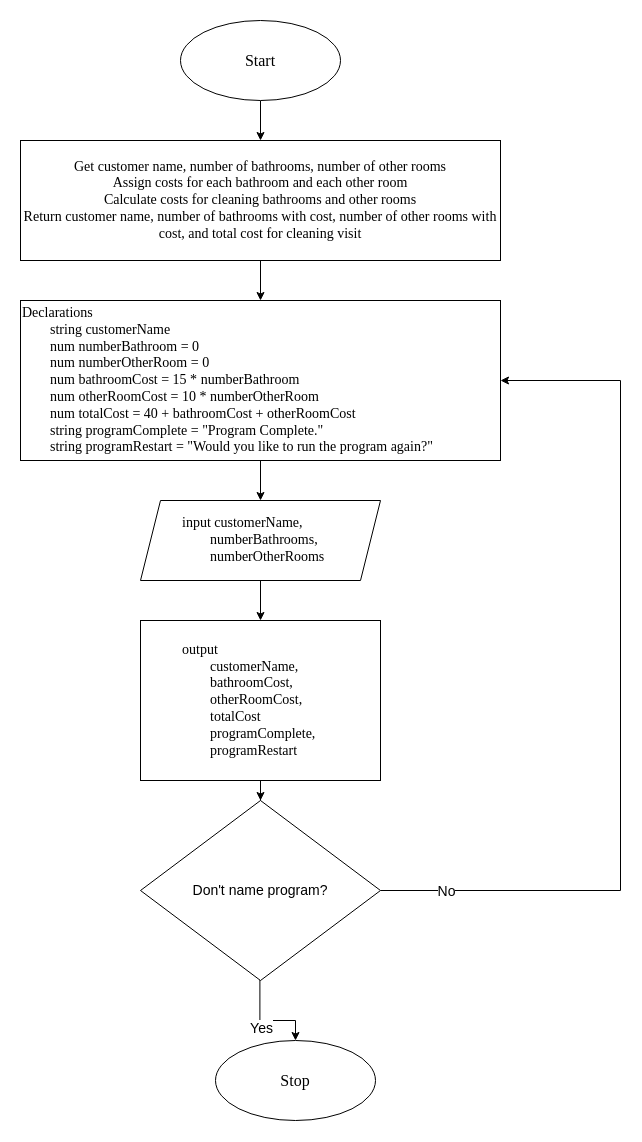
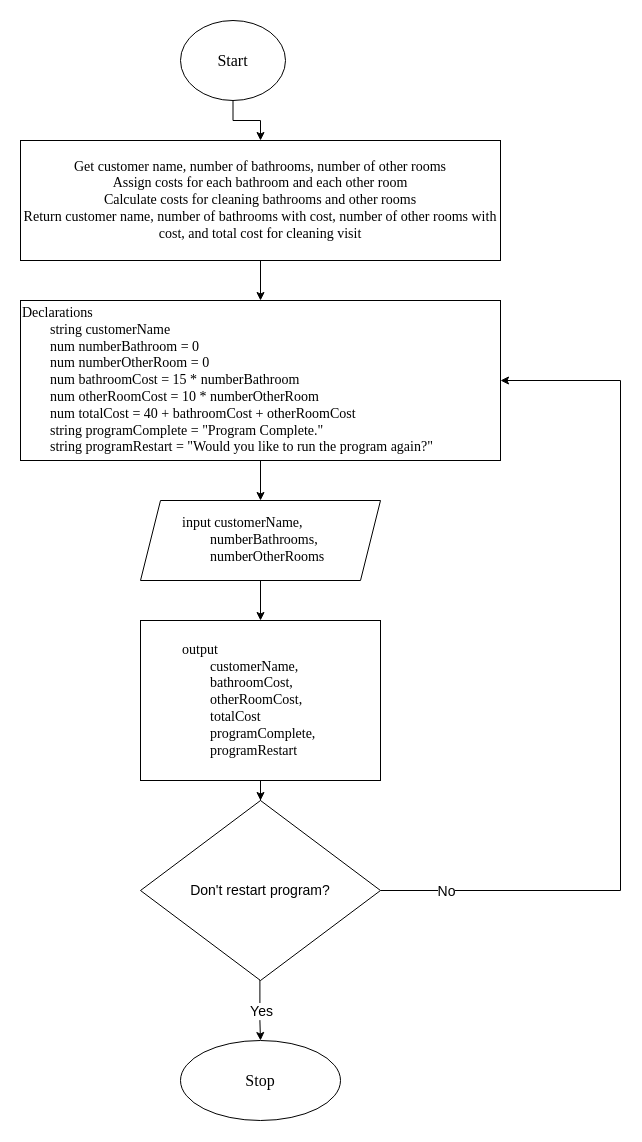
(261, 61) -> (233, 61)
(261, 891) -> (261, 891)
(296, 1081) -> (261, 1081)
